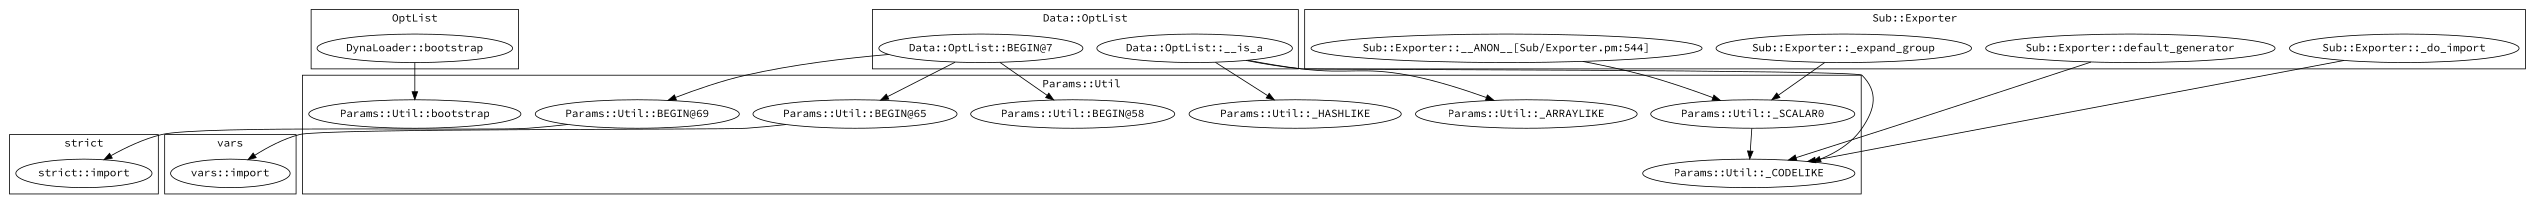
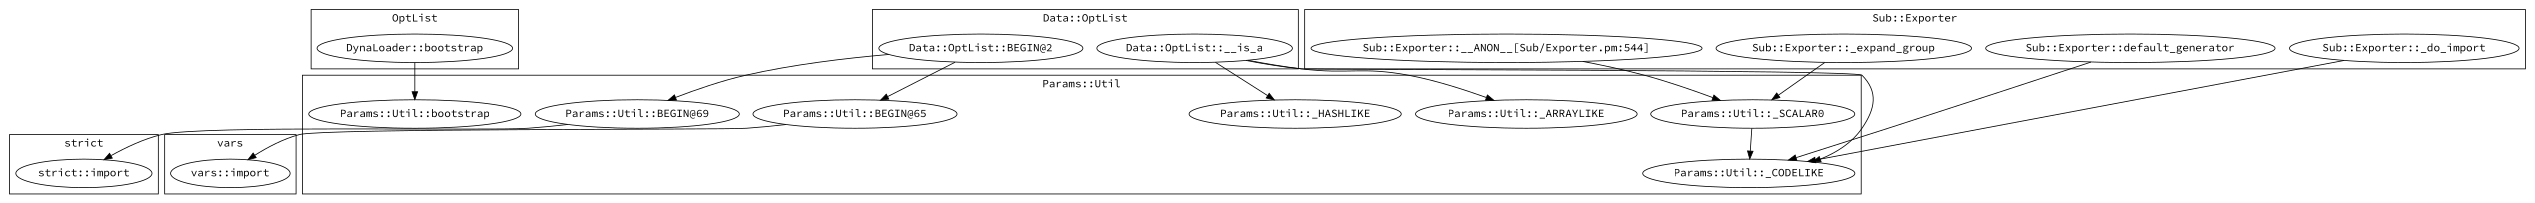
(981, 48) -> (981, 48)
(1073, 114) -> none
